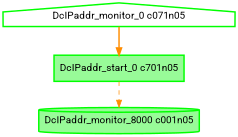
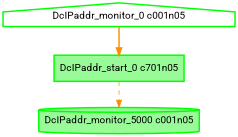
(119, 16) -> (119, 16)
(119, 121) -> (119, 121)
